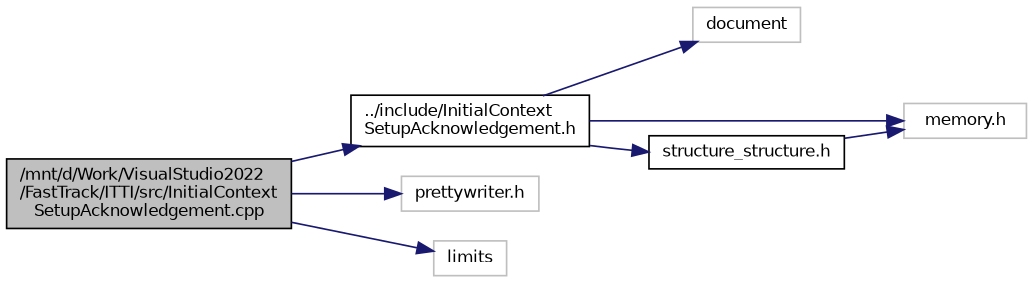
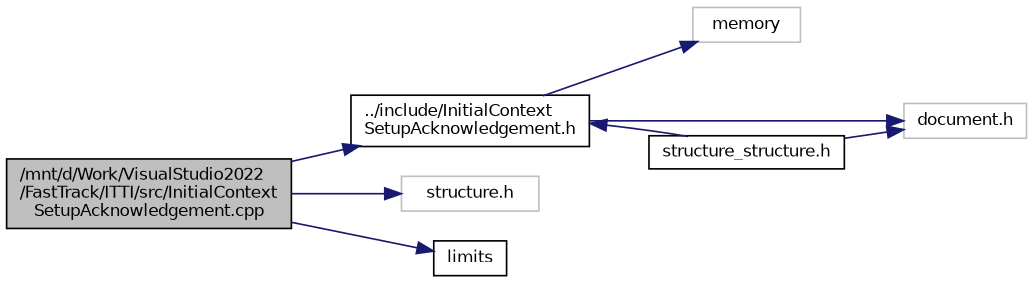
(747, 25) -> (747, 25)
(965, 121) -> (965, 121)
(611, 148) -> (652, 131)
(470, 194) -> (470, 194)
(470, 258) -> (470, 258)
